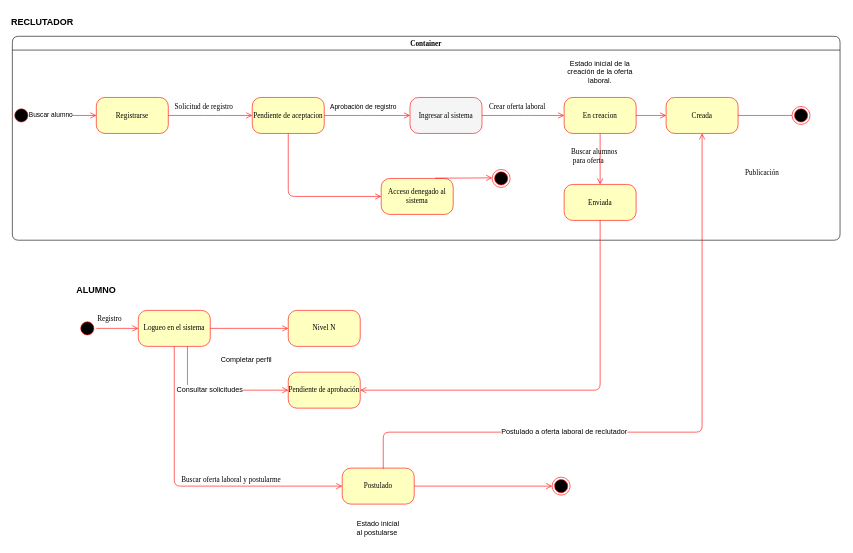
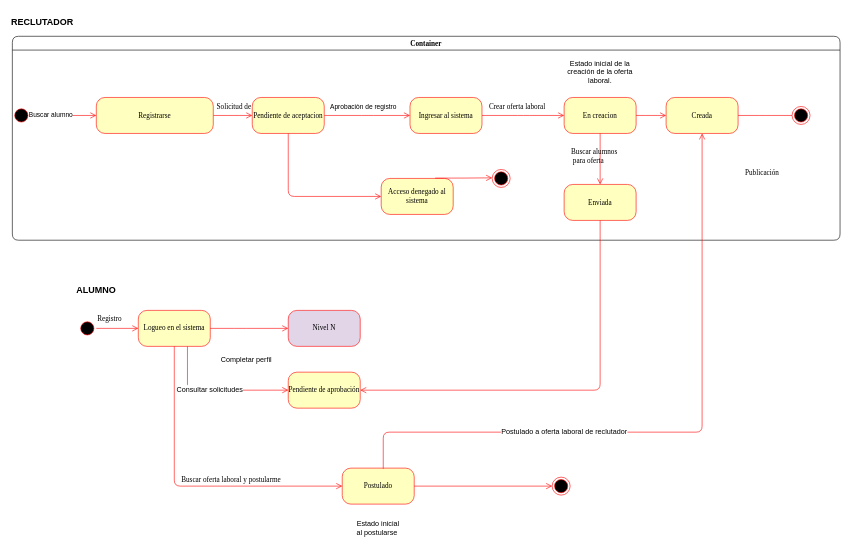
(132, 116) -> (155, 116)
(446, 116) -> (446, 116)
(324, 329) -> (324, 329)
